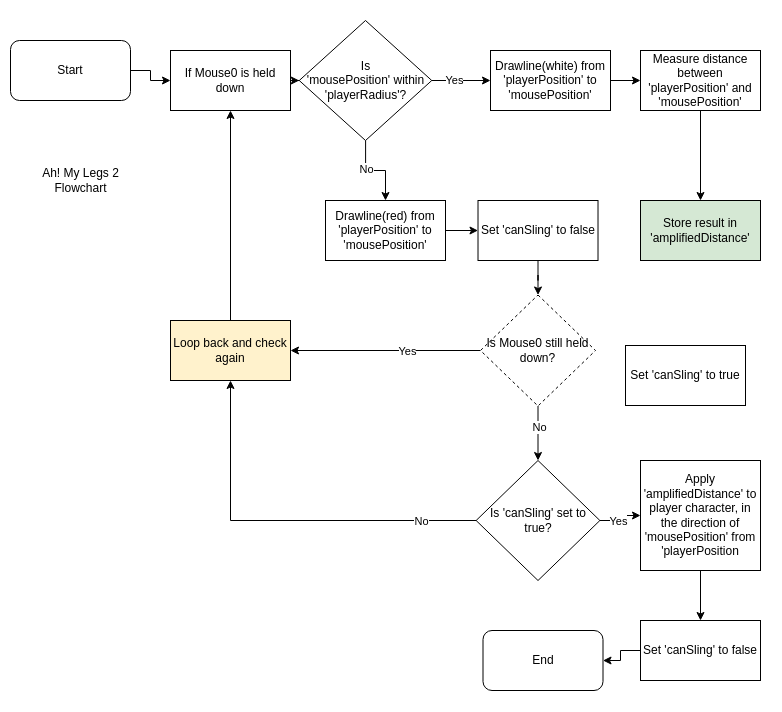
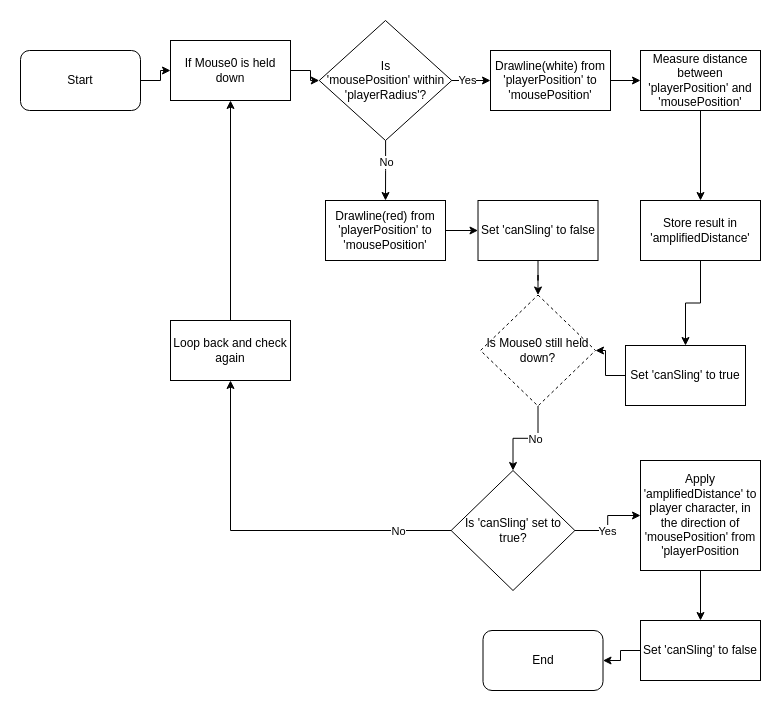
(71, 71) -> (81, 81)
(231, 81) -> (231, 71)
(366, 81) -> (386, 81)
(81, 181) -> none
(701, 231) -> (701, 231)
none -> (697, 303)
(231, 351) -> (231, 351)
(389, 351) -> none
none -> (606, 372)
(538, 521) -> (513, 531)
